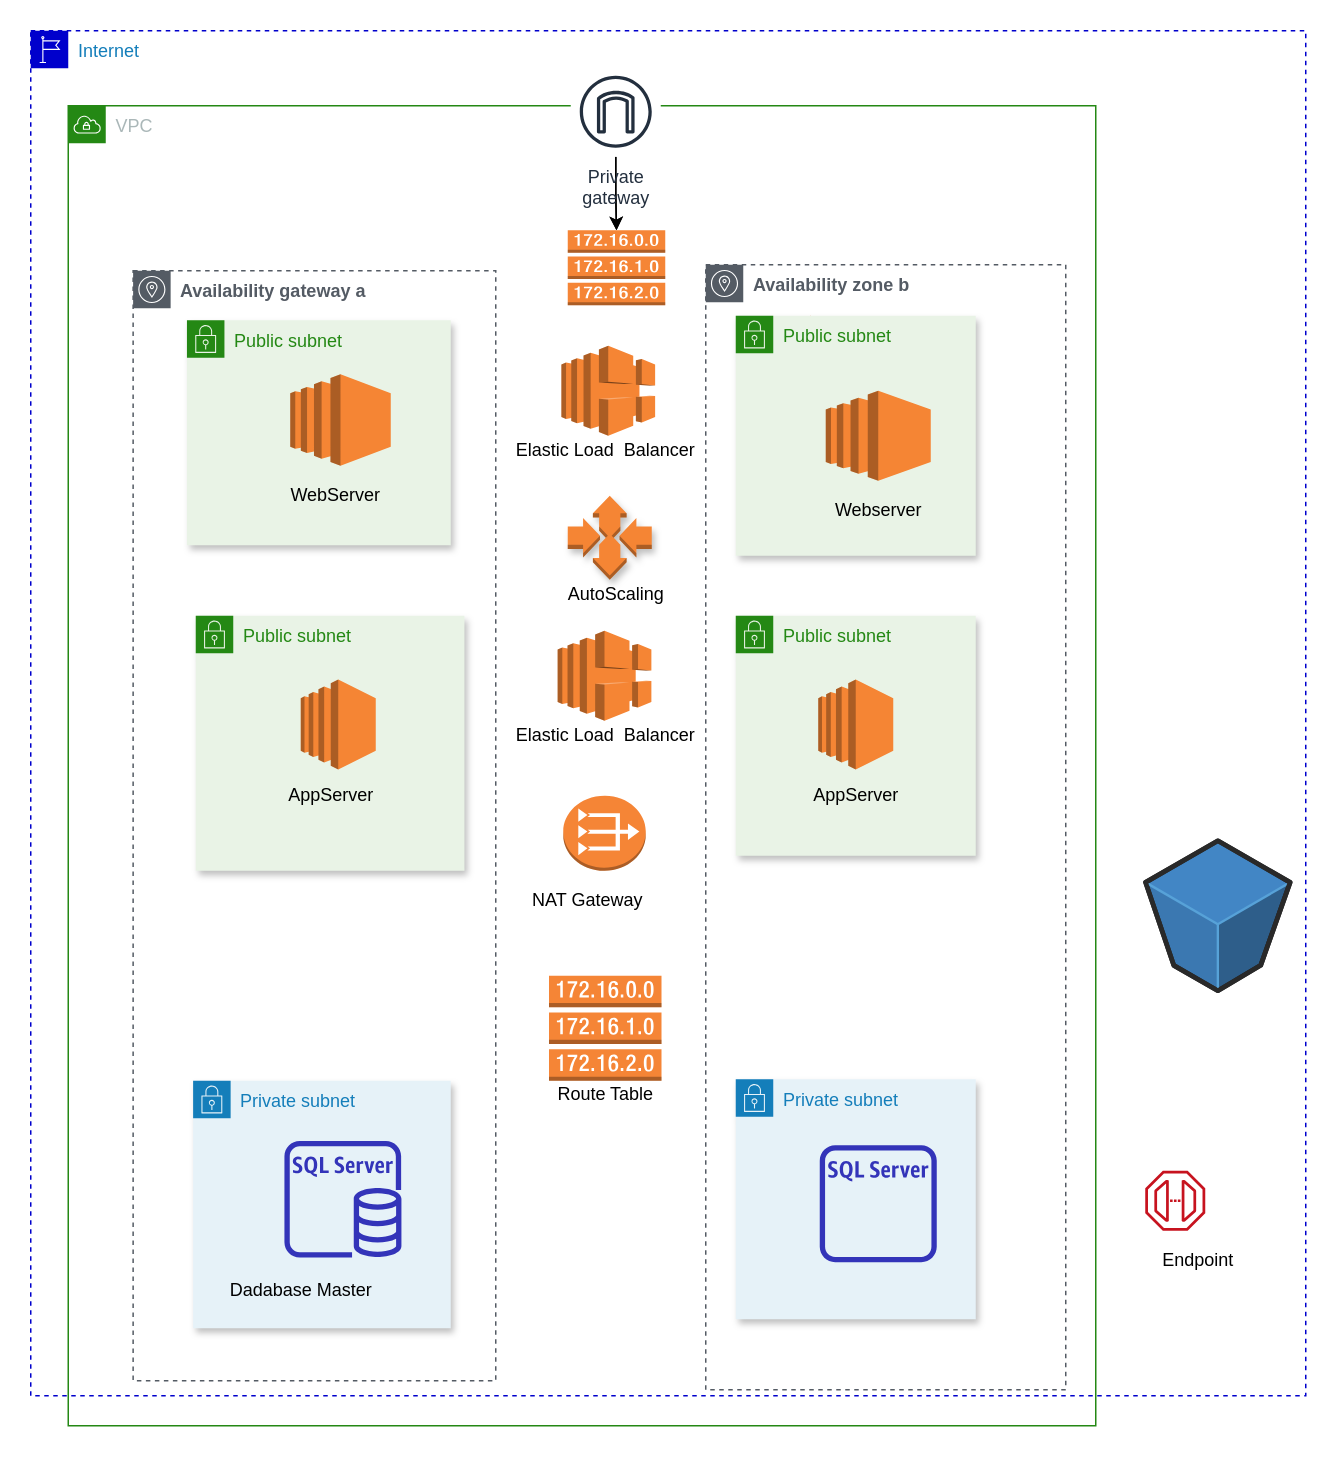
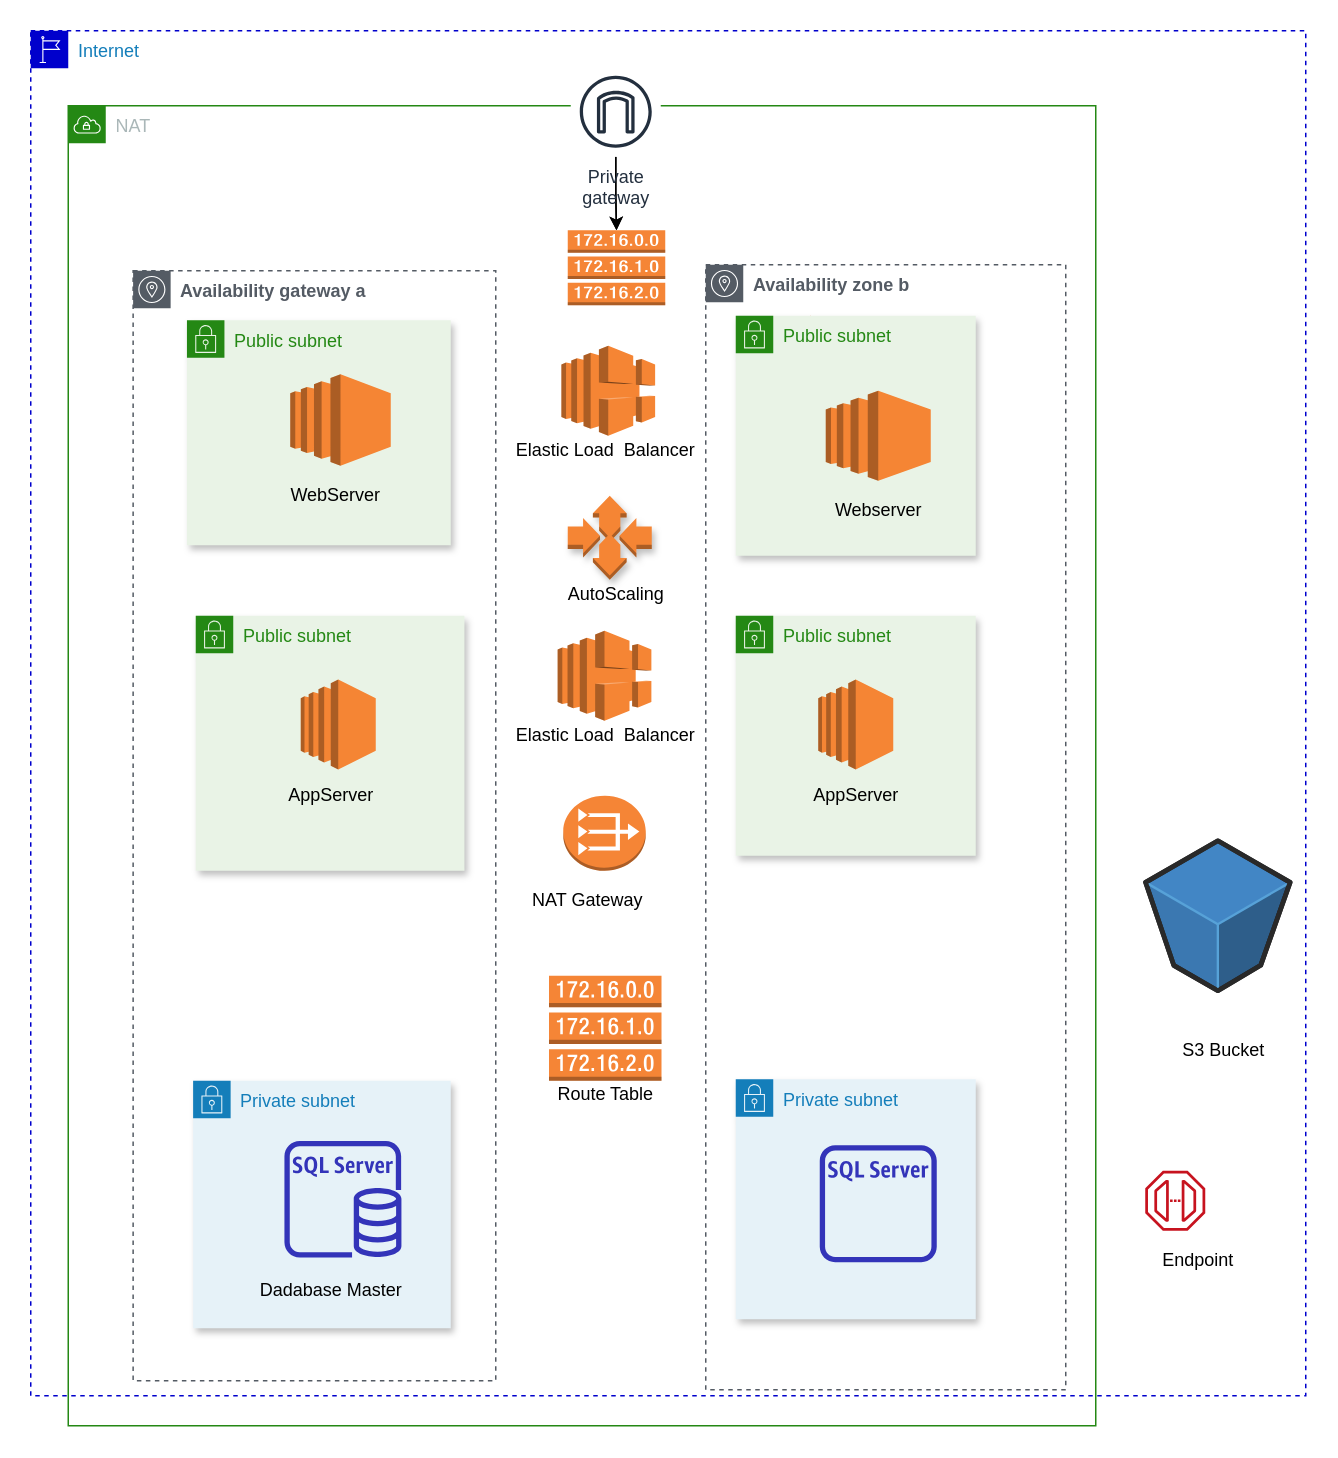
(131, 127) -> (131, 127)
none -> (1223, 1051)
(300, 1291) -> (330, 1291)
